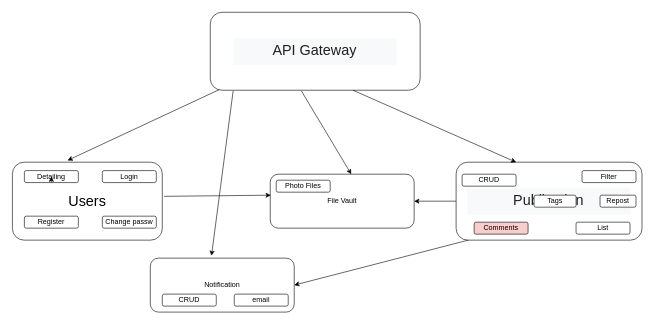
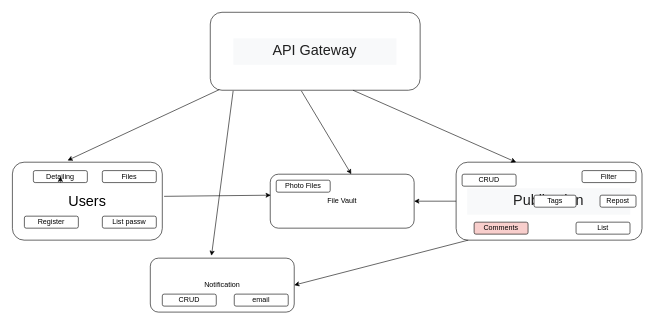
(51, 177) -> (60, 177)
(129, 177) -> (129, 177)
(129, 222) -> (129, 222)
